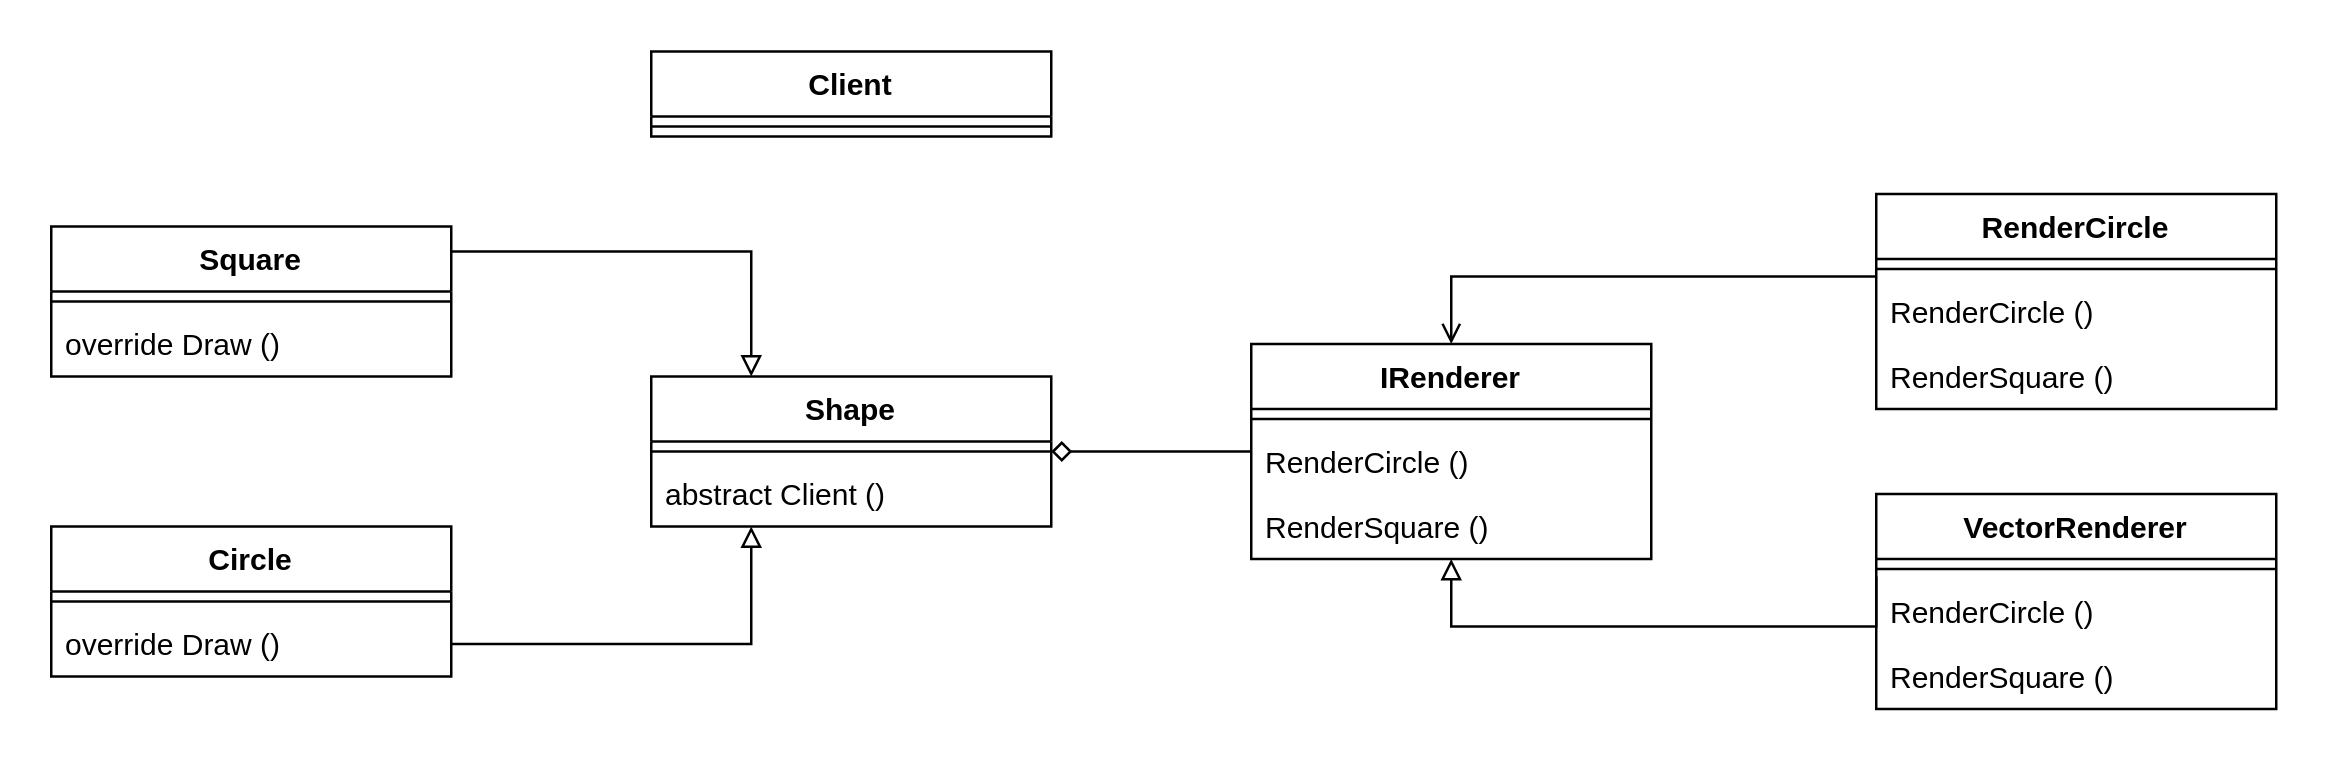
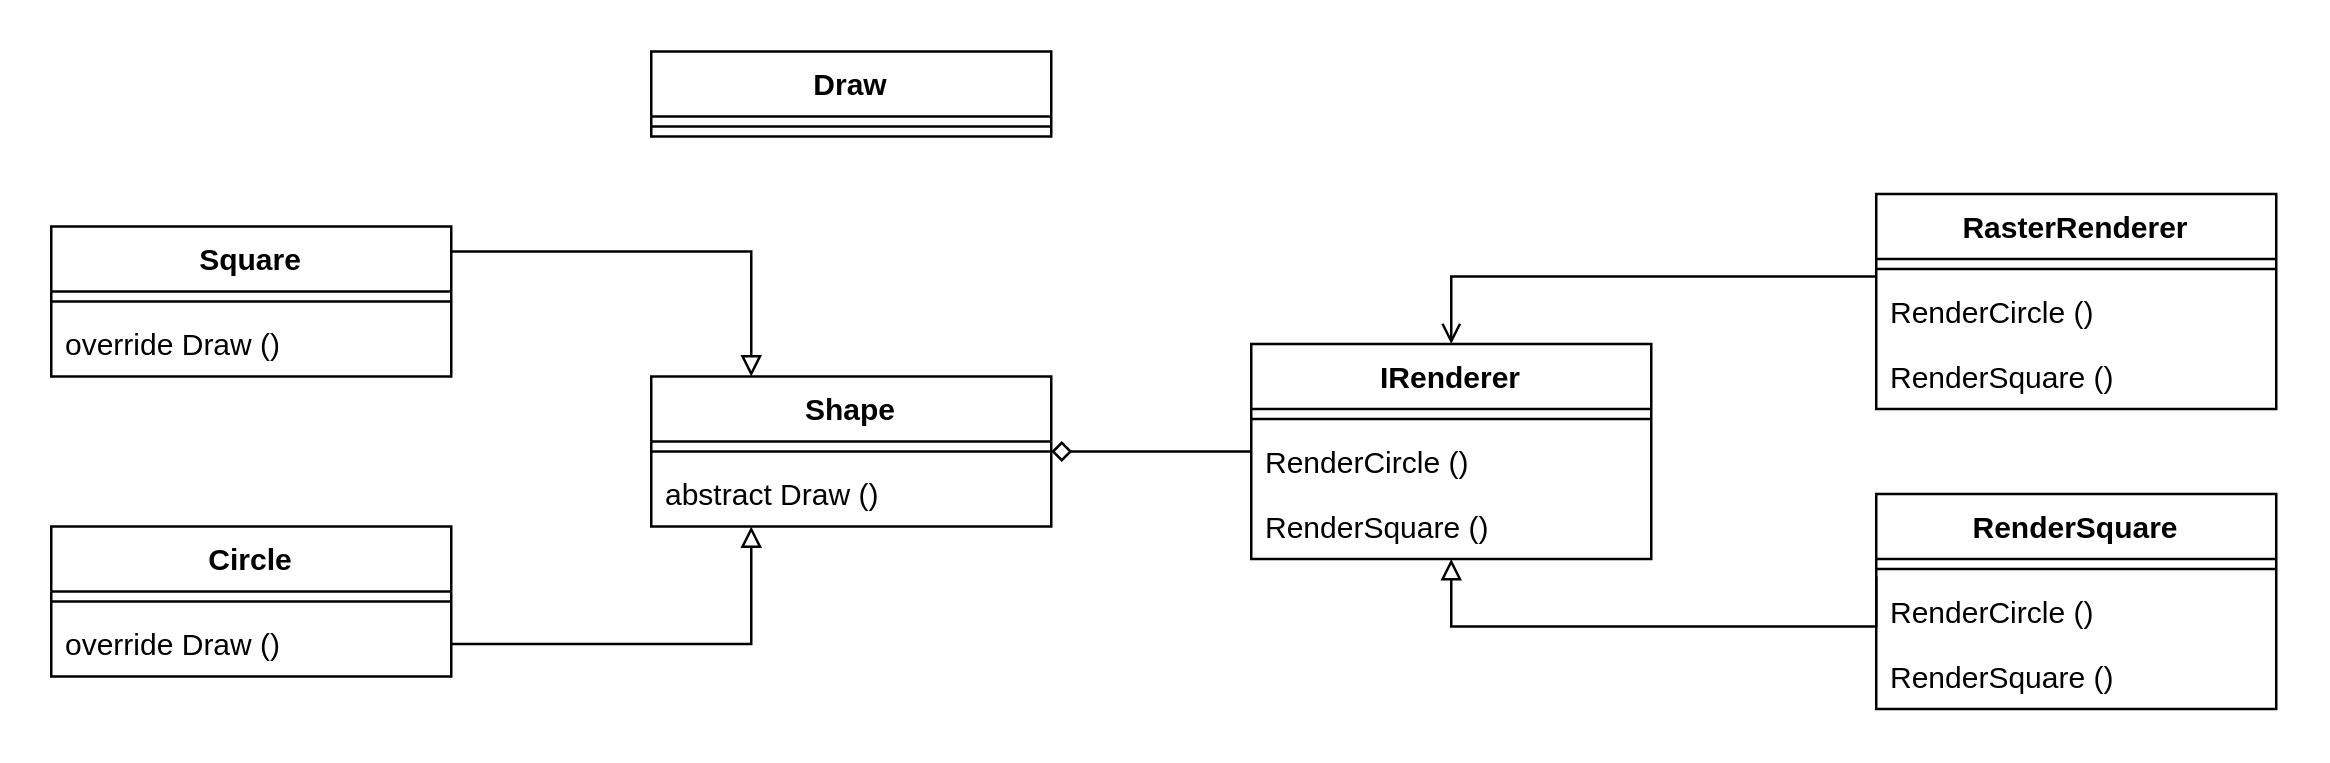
(851, 87) -> (851, 87)
(2076, 229) -> (2076, 229)
(802, 497) -> (793, 497)
(2076, 529) -> (2076, 529)
